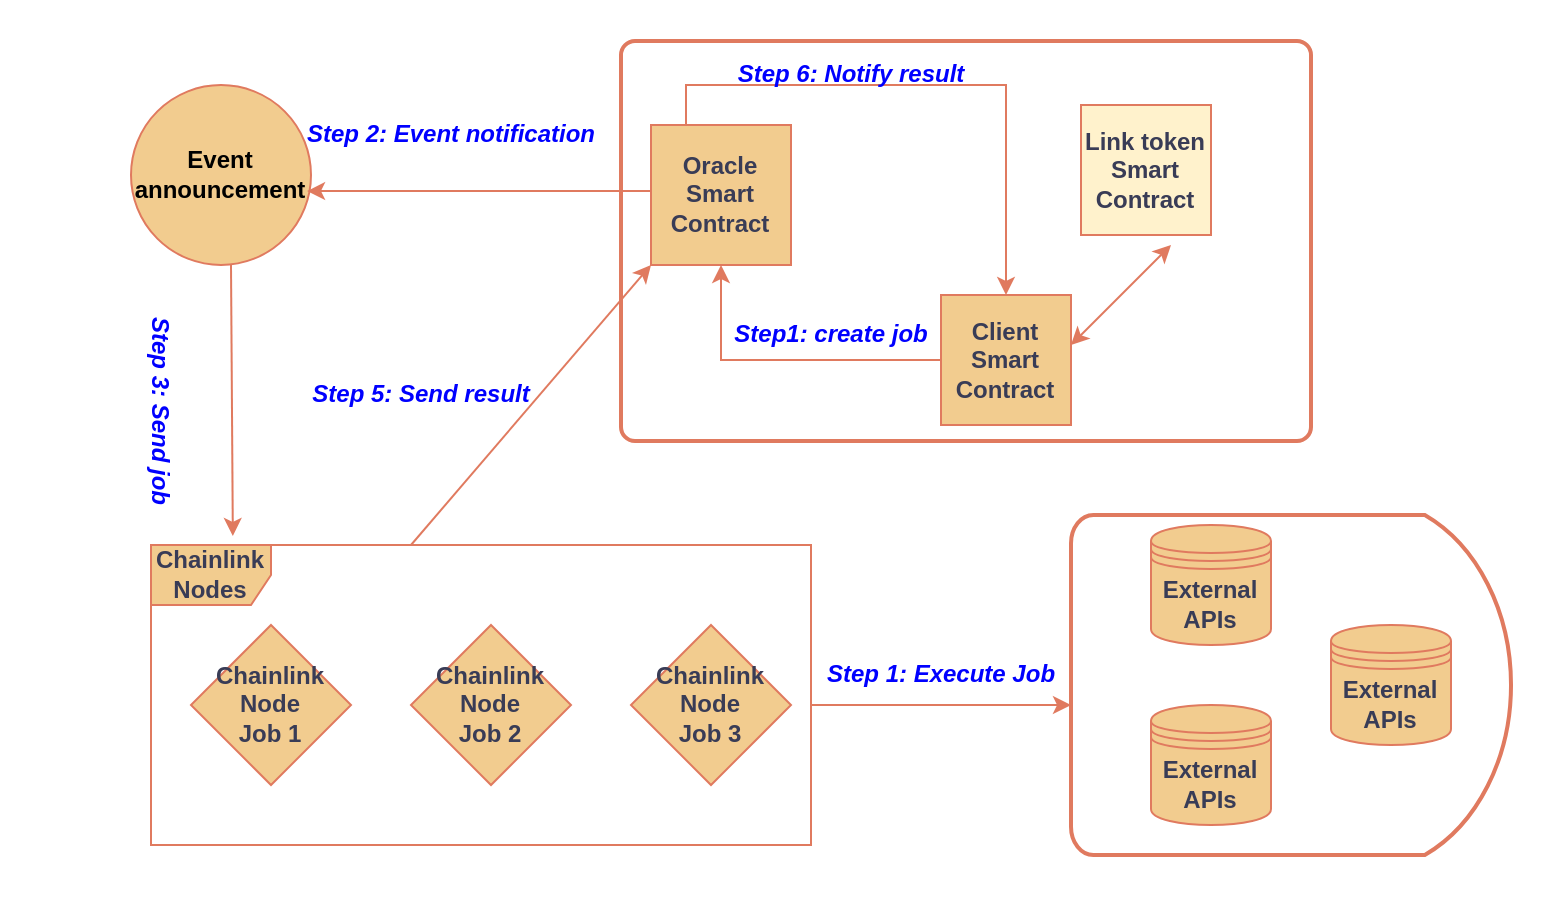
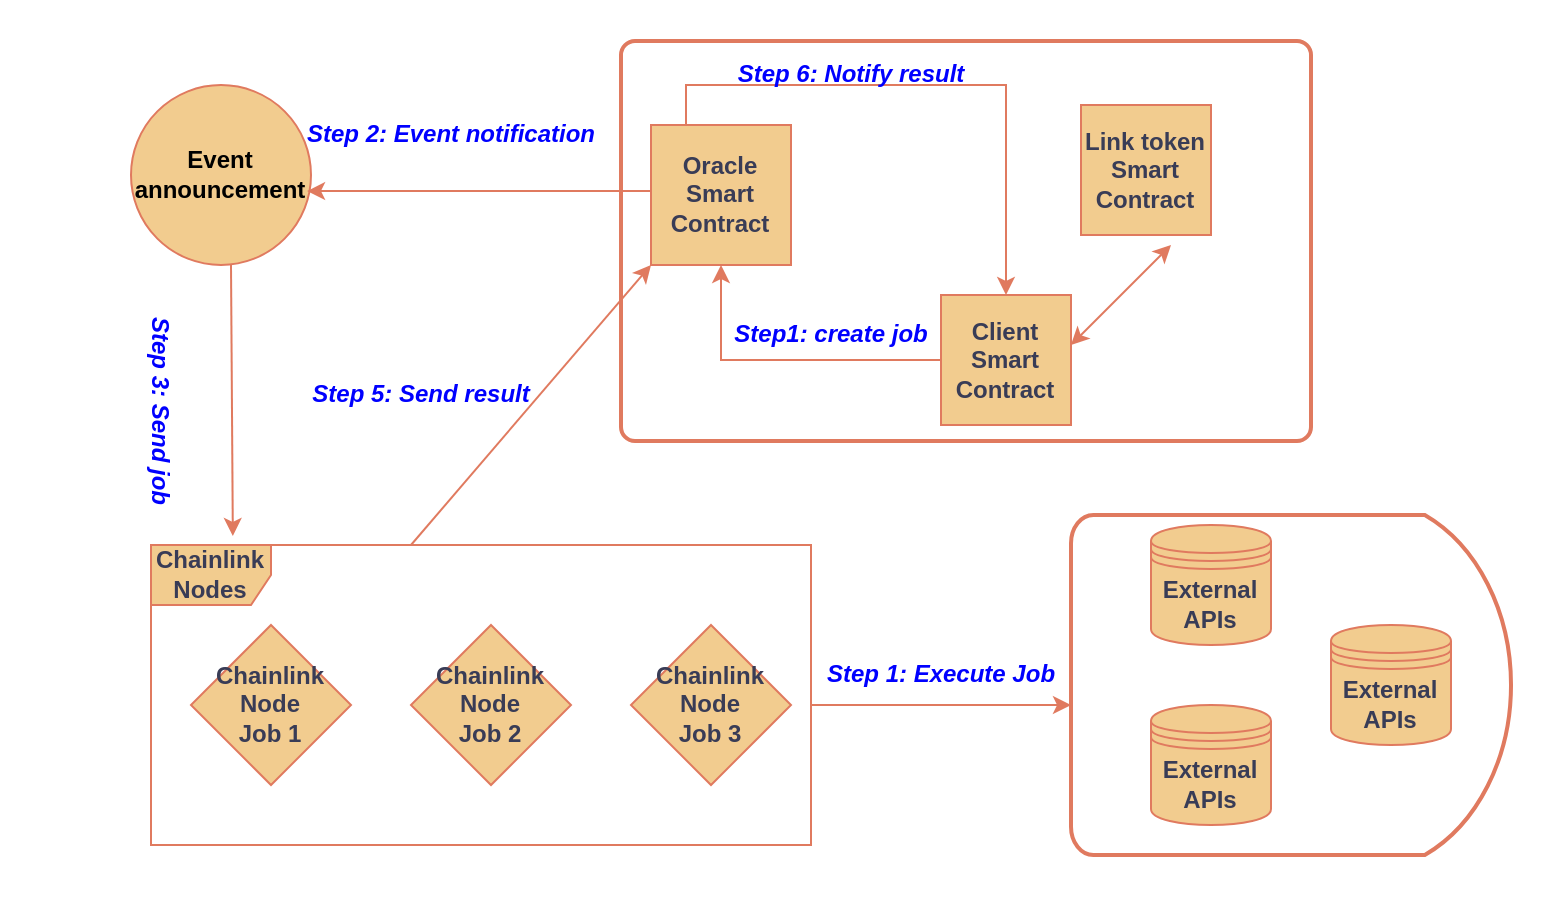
(1146, 170) -> (1146, 170)
